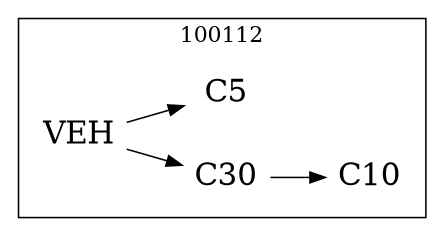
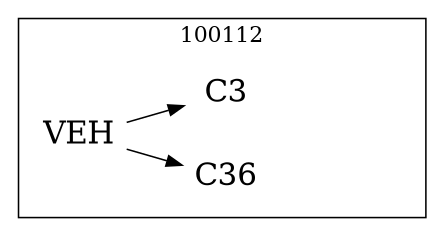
(226, 94) -> (226, 94)
(226, 177) -> (226, 177)
(370, 177) -> none
